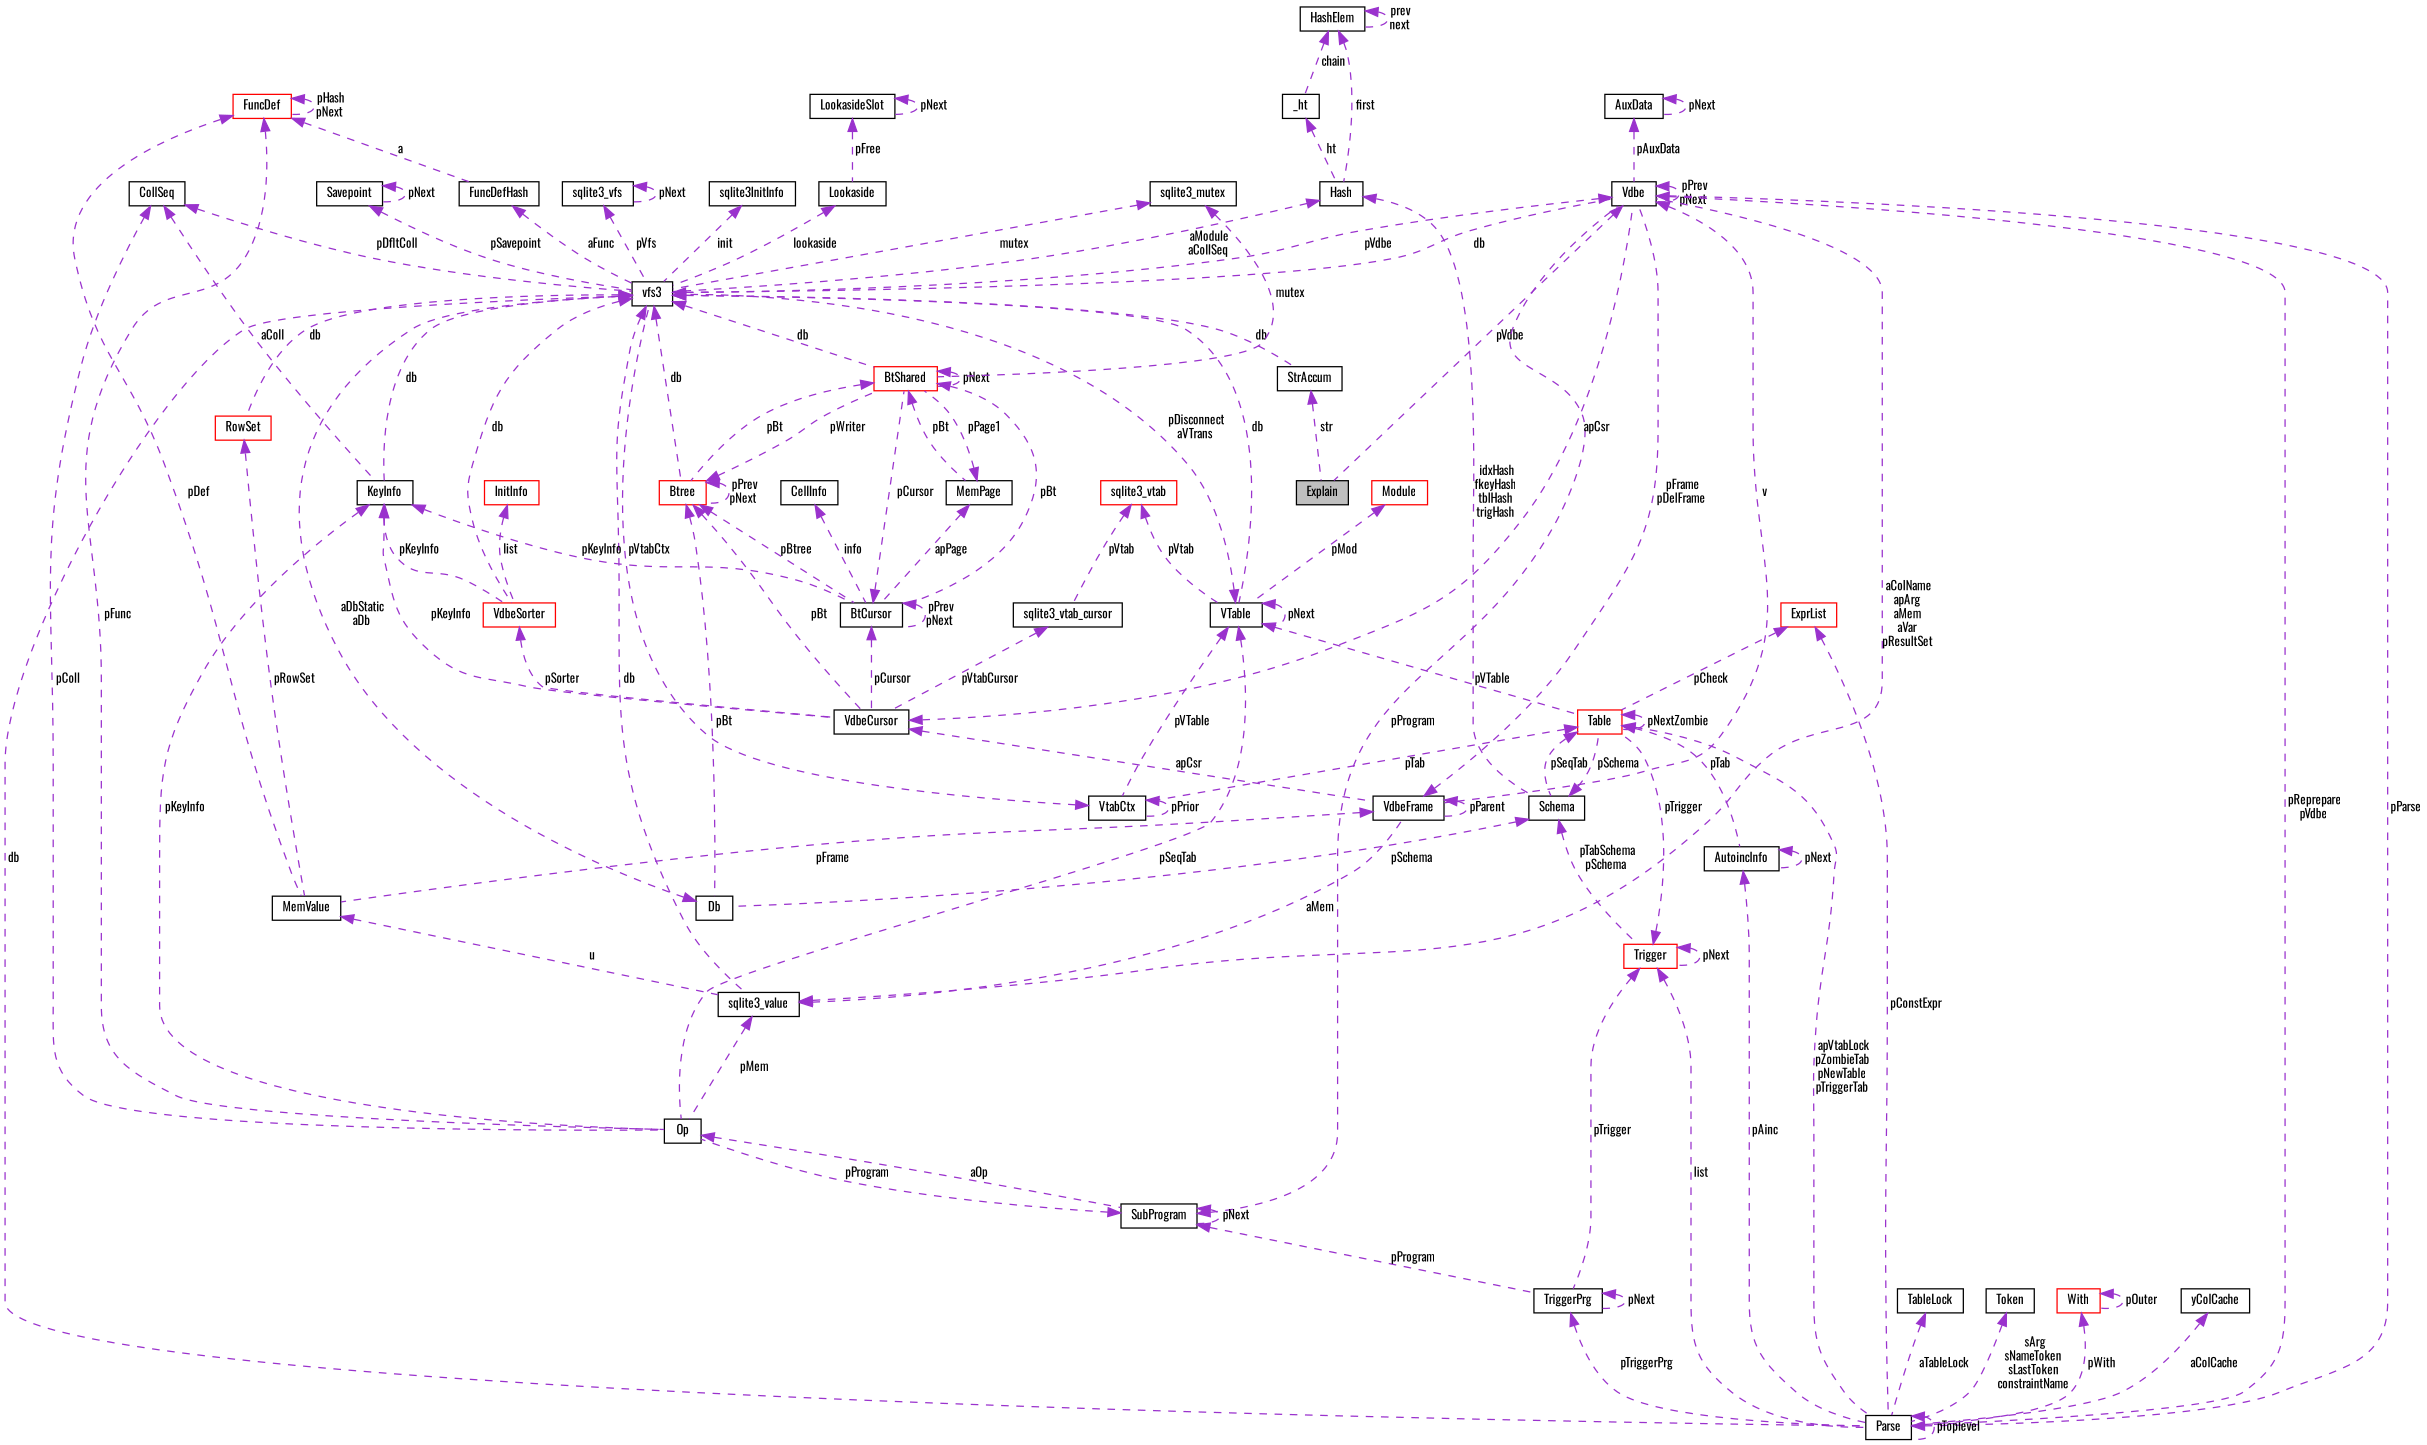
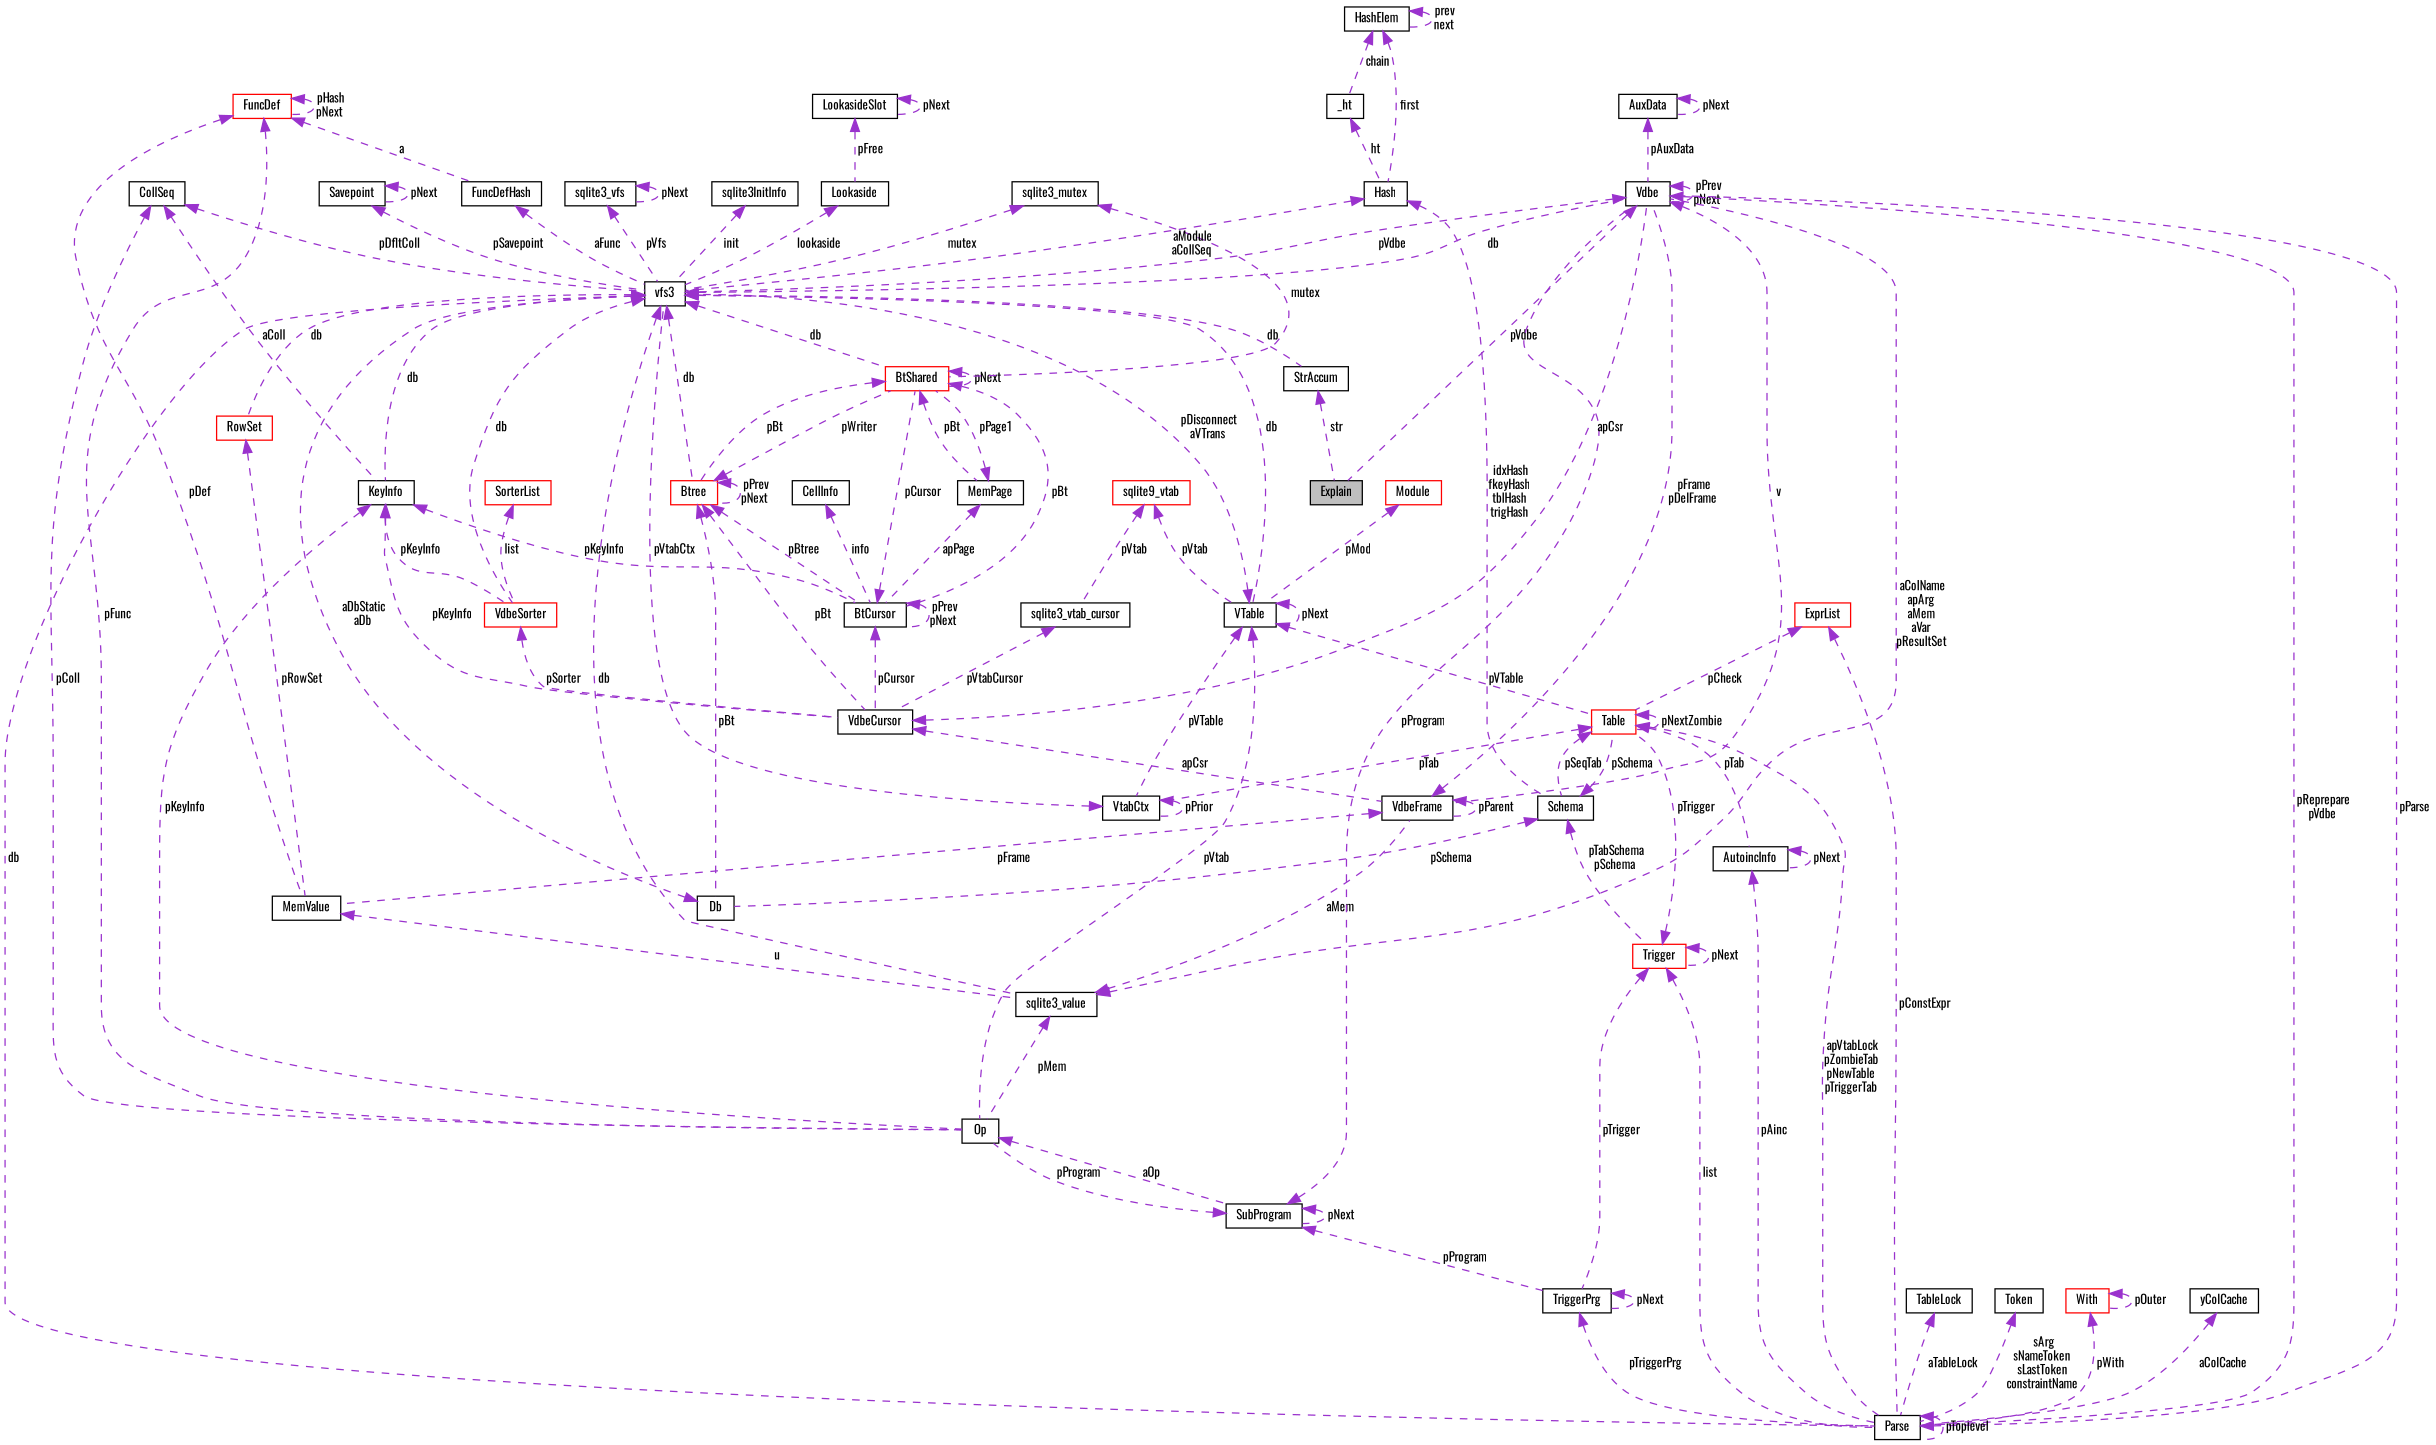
(512, 493) -> (518, 493)
(1139, 493) -> (1151, 493)
(1177, 859) -> (1215, 859)
